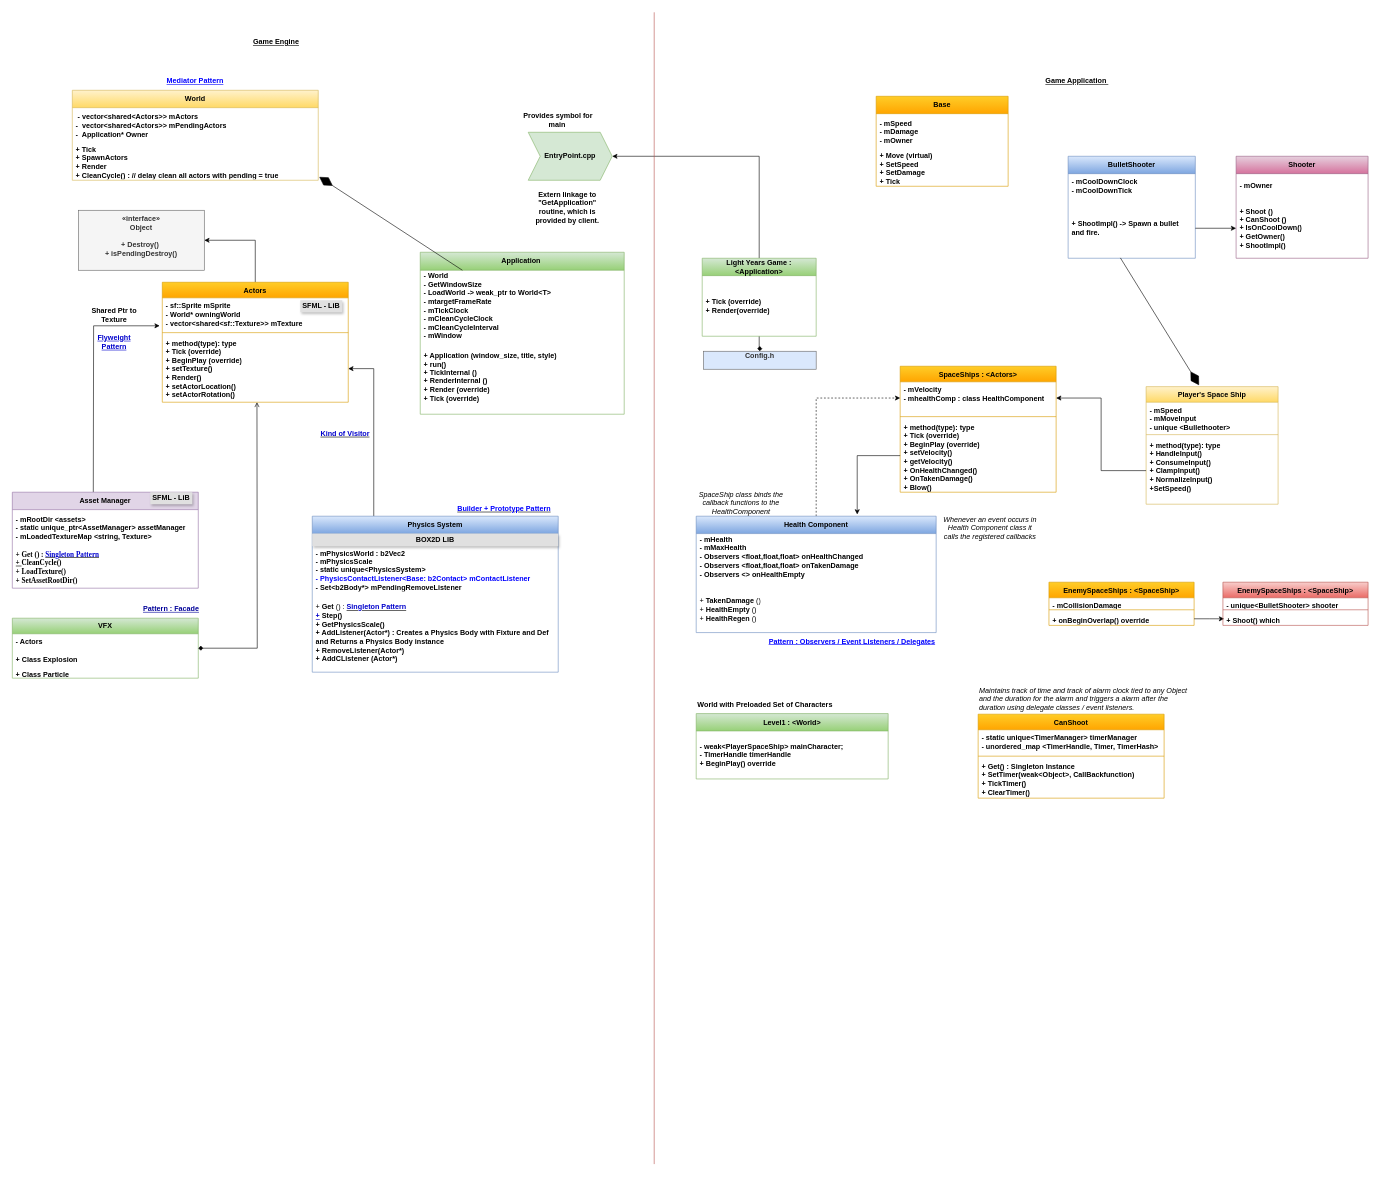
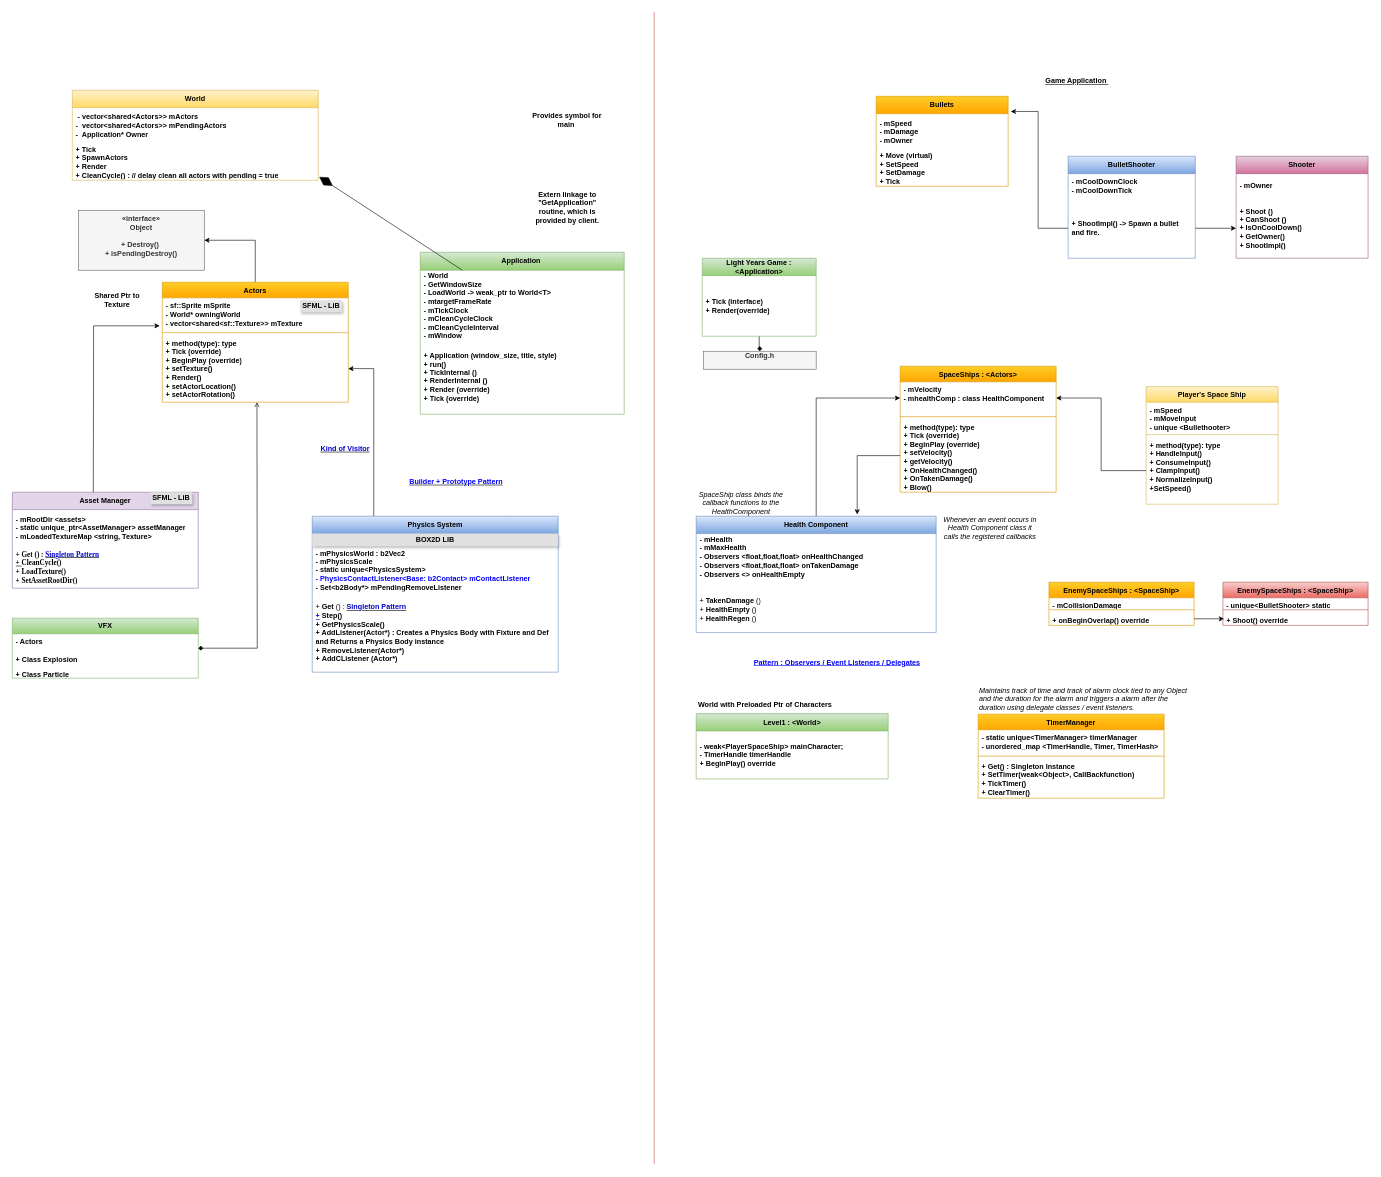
(276, 42) -> none
(195, 81) -> none
(942, 105) -> (942, 105)
none -> (1028, 111)
(558, 120) -> (567, 120)
(570, 156) -> none
(759, 156) -> none
(740, 306) -> (740, 306)
(114, 315) -> (117, 300)
(1156, 316) -> none
(114, 342) -> none
(760, 360) -> (760, 360)
(816, 417) -> (816, 417)
(345, 434) -> (345, 449)
(504, 509) -> (456, 482)
(1285, 606) -> (1282, 606)
(171, 609) -> none
(1254, 621) -> (1260, 621)
(852, 642) -> (837, 663)
(765, 705) -> (765, 705)
(1071, 723) -> (1071, 723)
